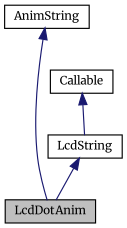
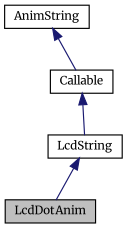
(36, 120) -> (67, 54)
